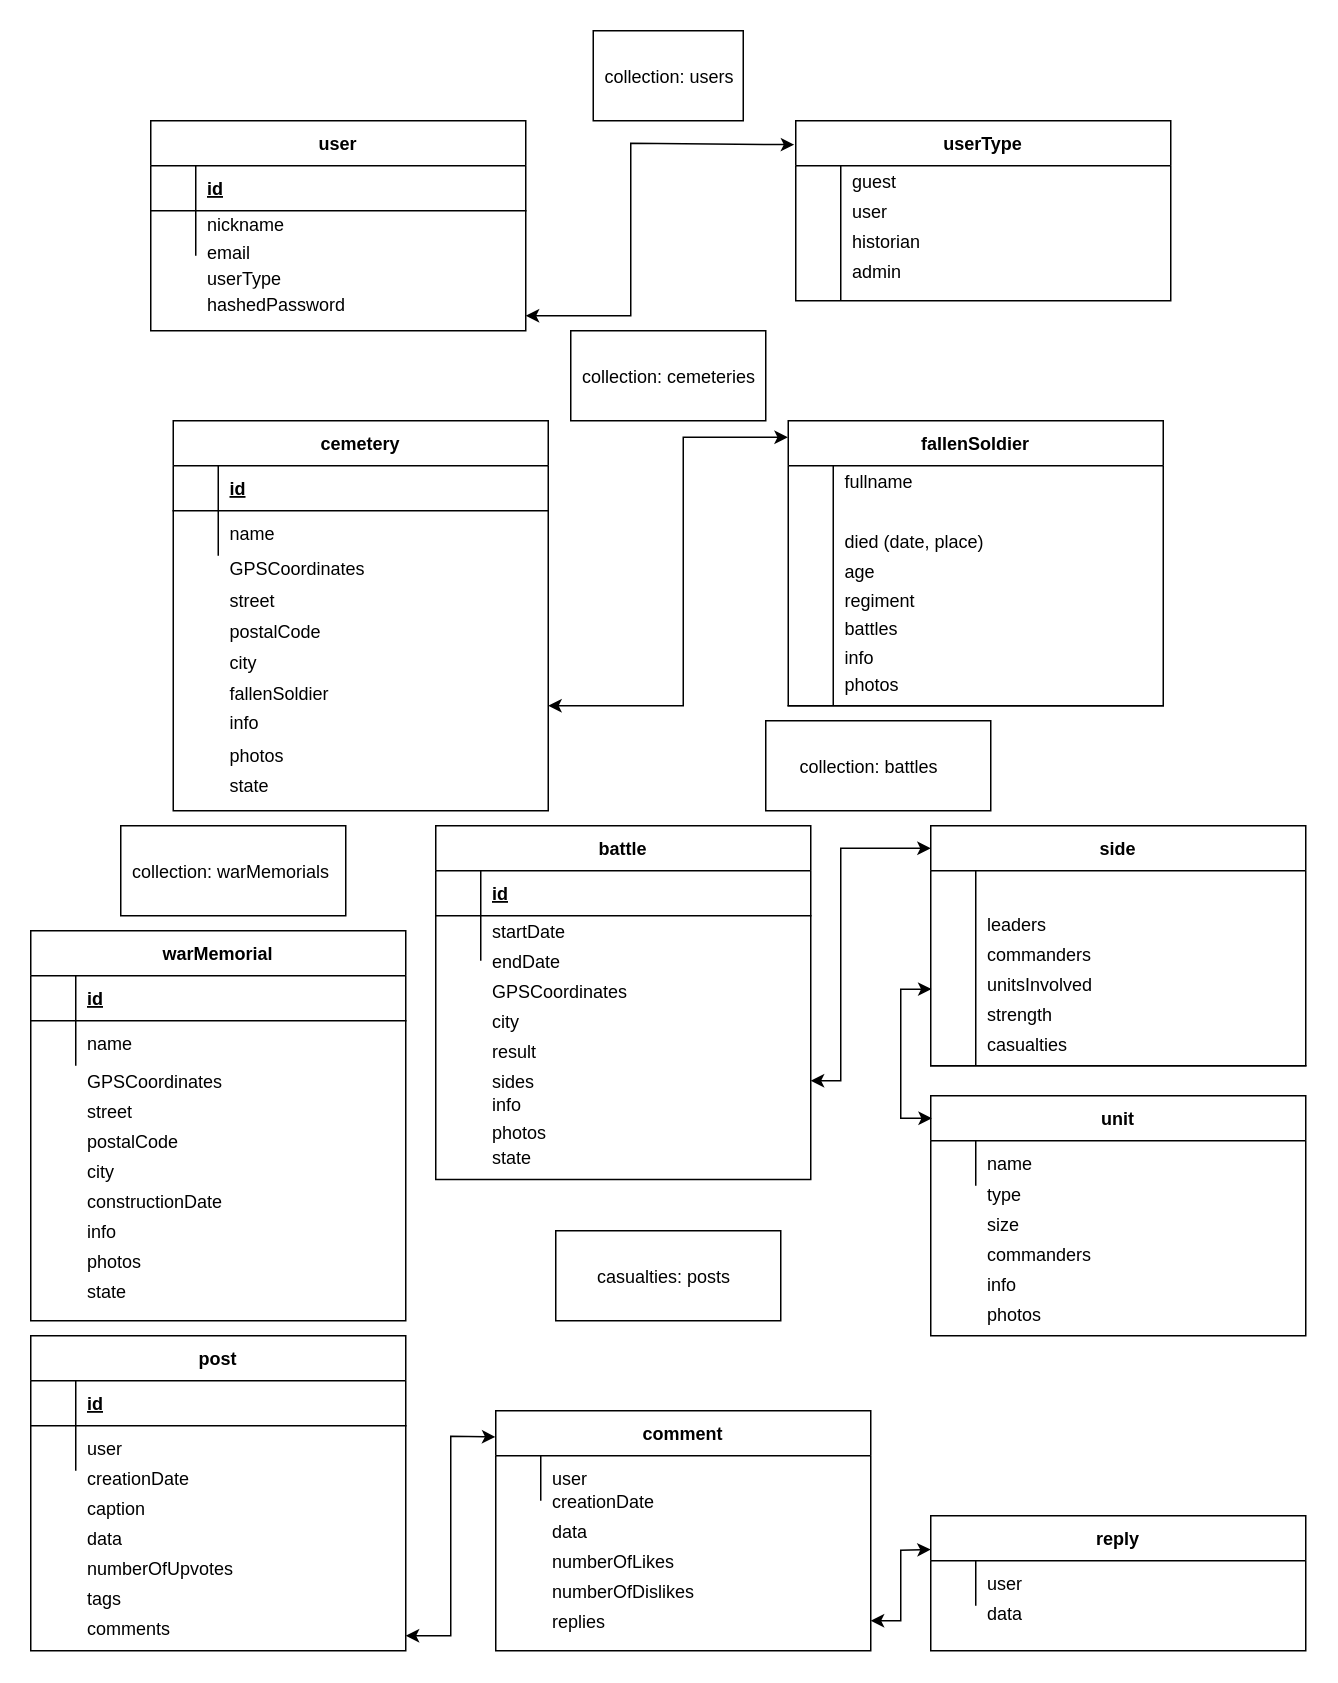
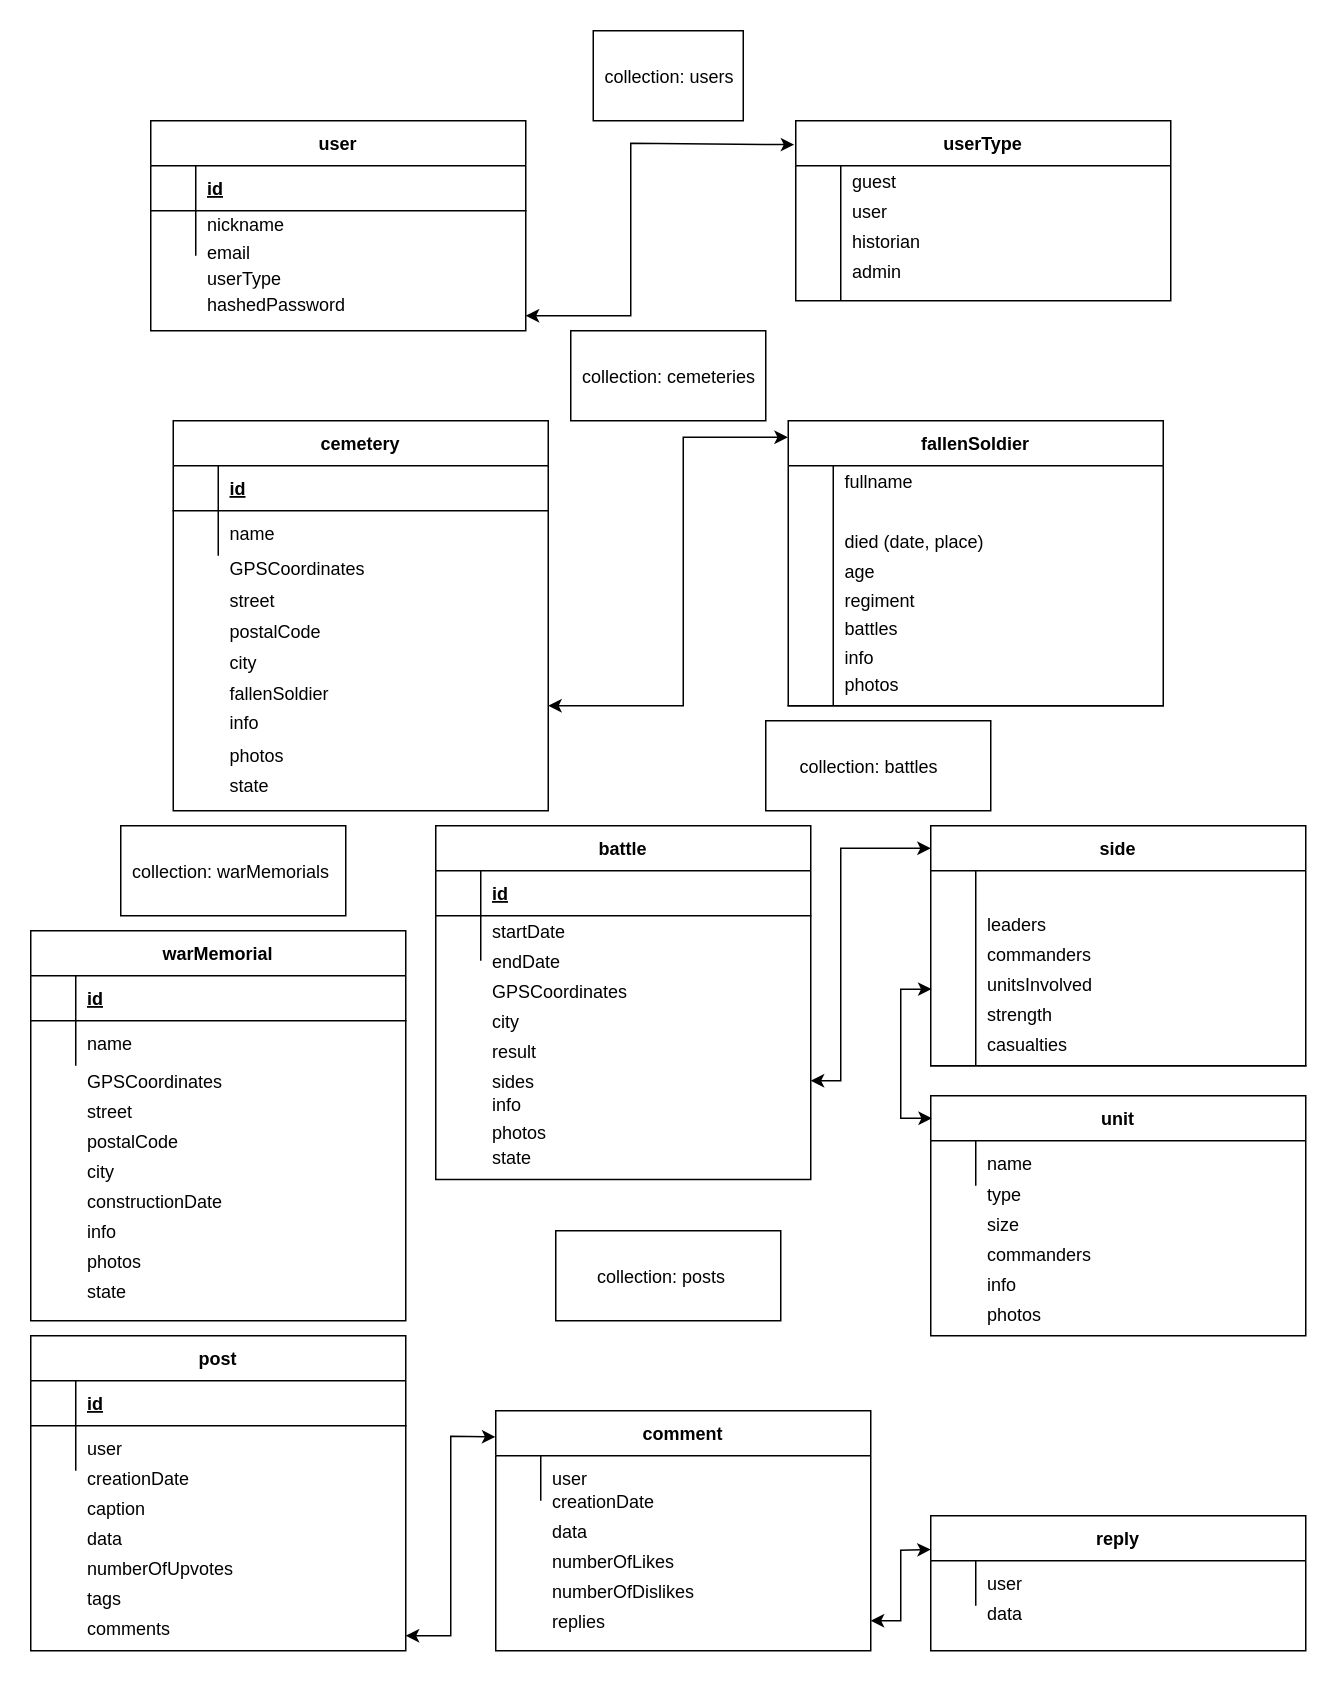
(673, 1277) -> (671, 1277)
